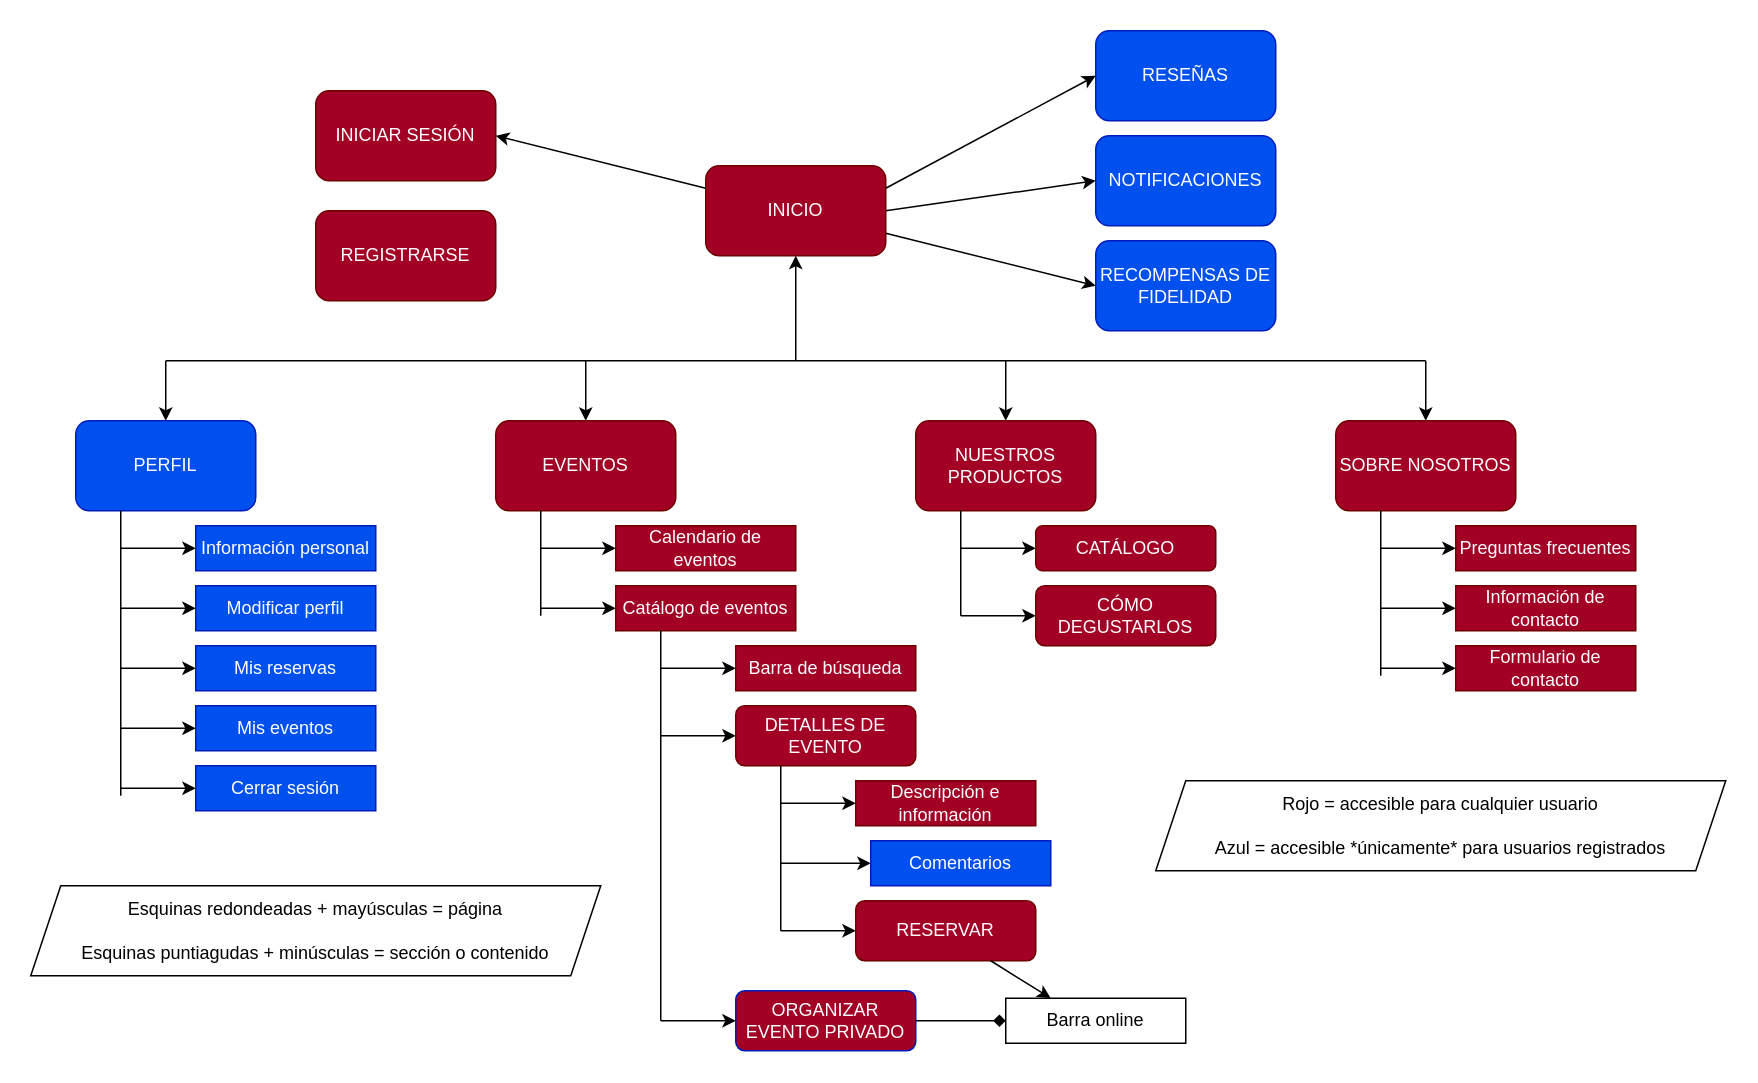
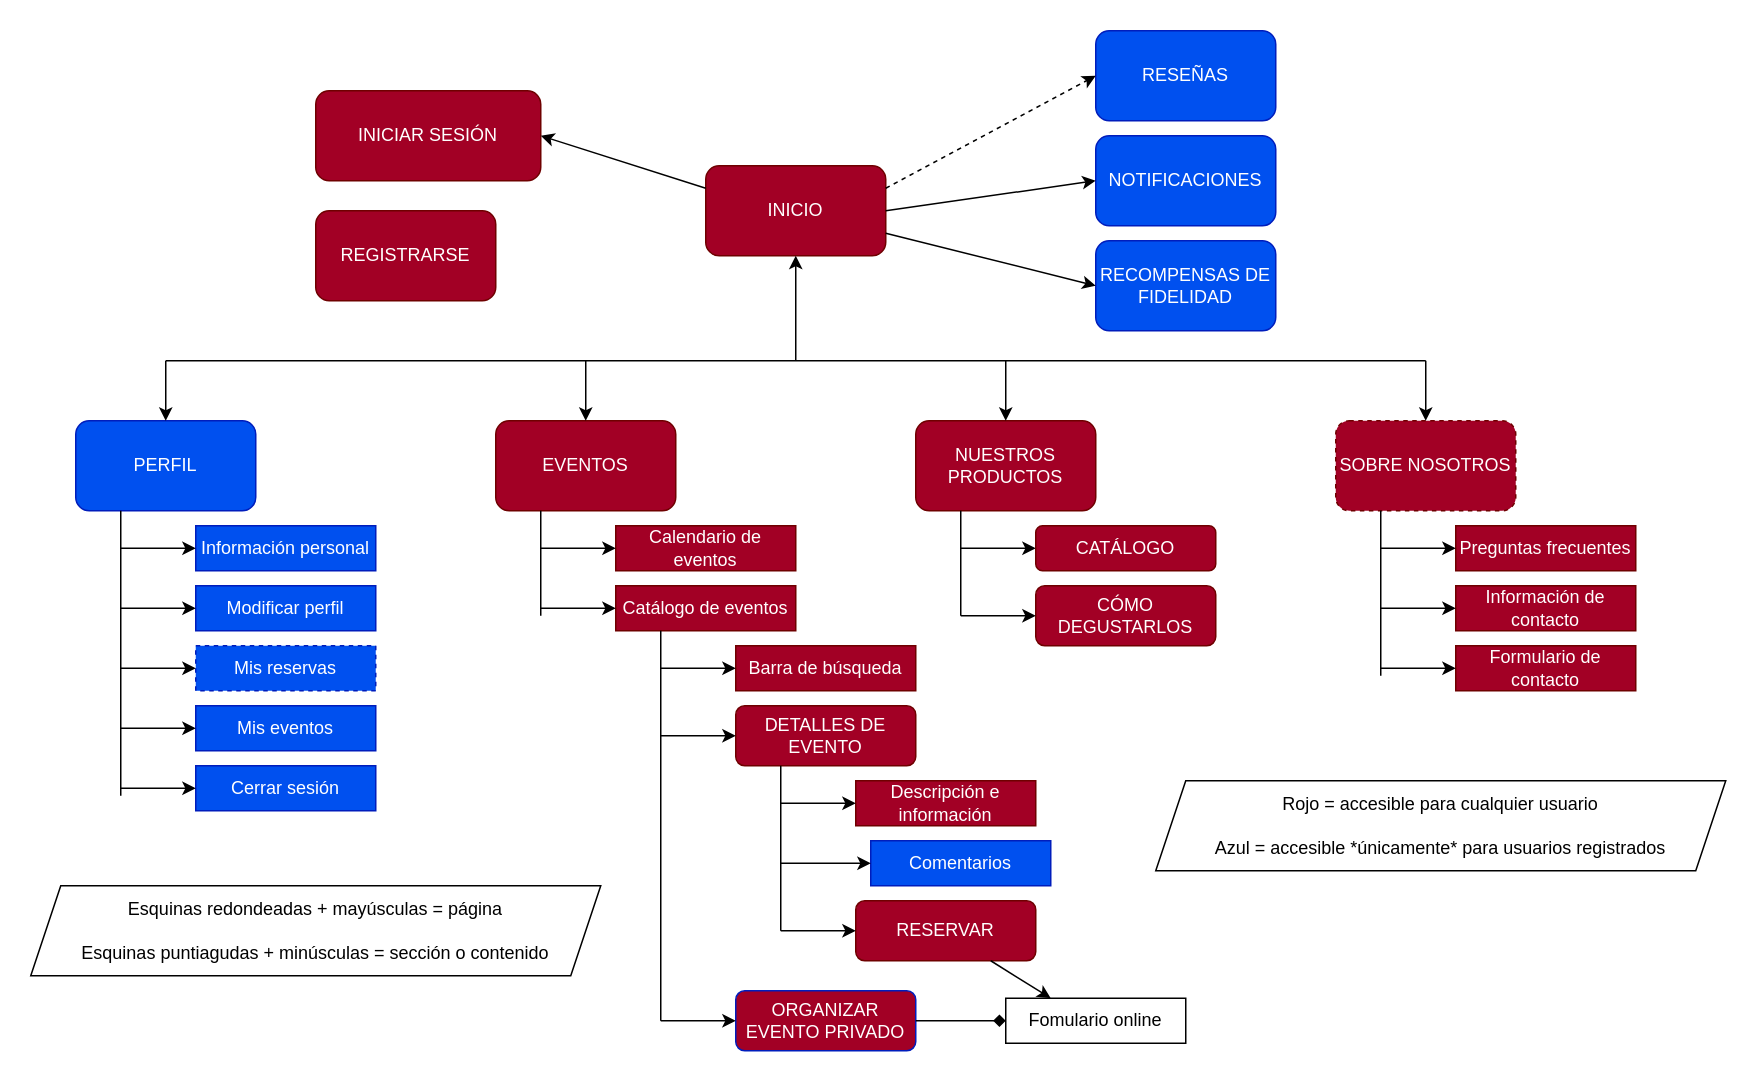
(986, 135) -> (986, 135)
(406, 136) -> (428, 136)
(1426, 466) -> (1426, 466)
(286, 668) -> (286, 668)
(1096, 1021) -> (1096, 1021)
